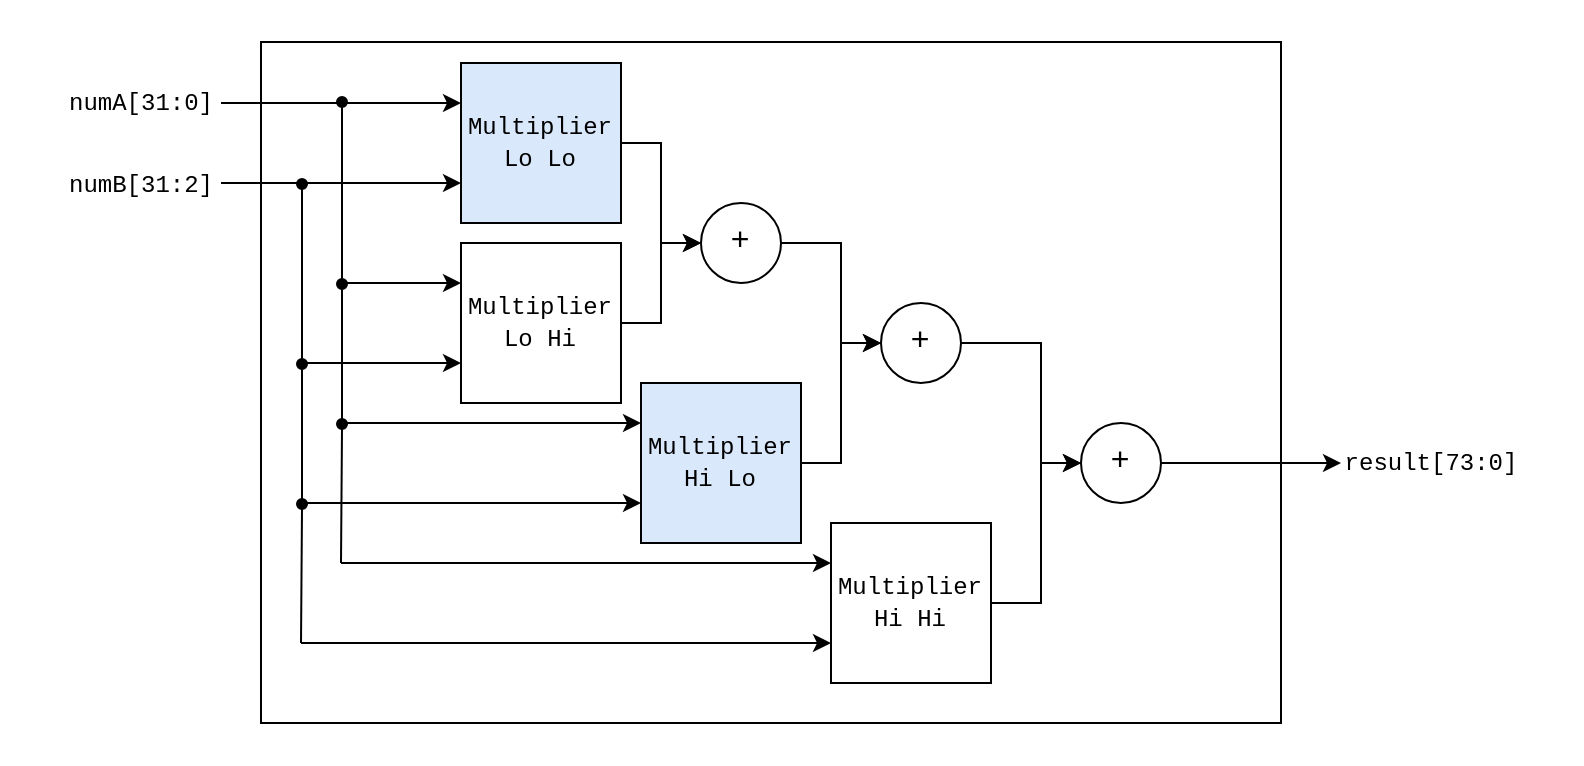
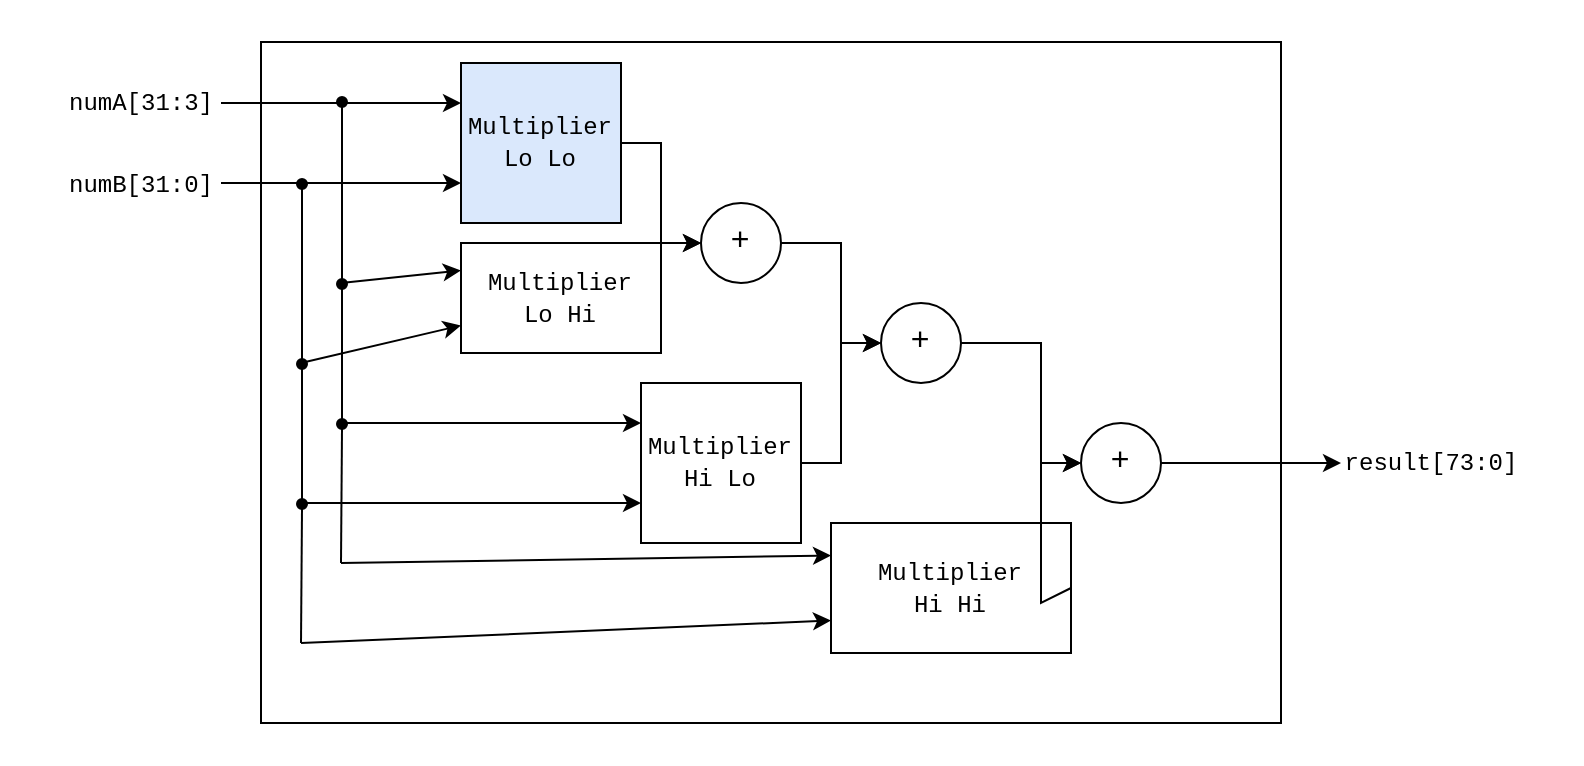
(142, 103) -> (142, 103)
(142, 185) -> (142, 185)
(541, 323) -> (561, 298)
(721, 463) -> (721, 463)
(911, 603) -> (951, 588)
